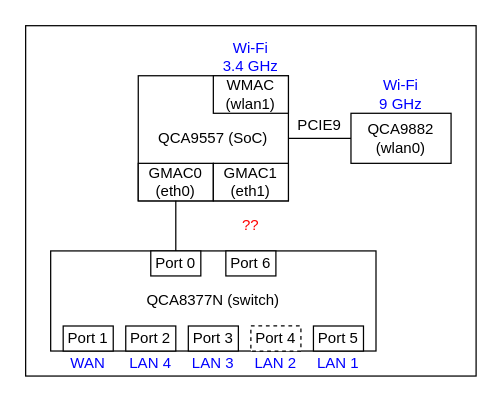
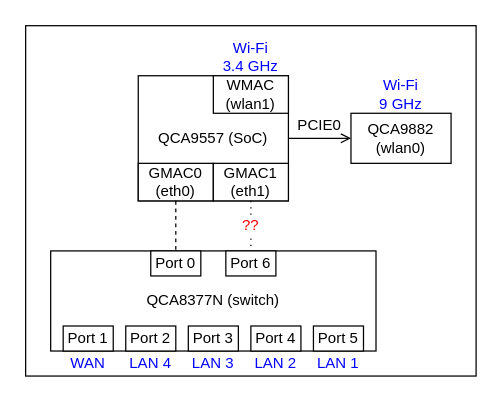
(319, 126) -> (319, 126)
(346, 138) -> (345, 138)
none -> (251, 209)
(176, 225) -> (176, 225)
(276, 338) -> (276, 338)
